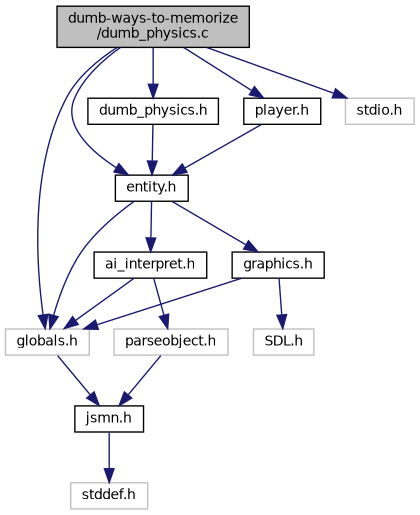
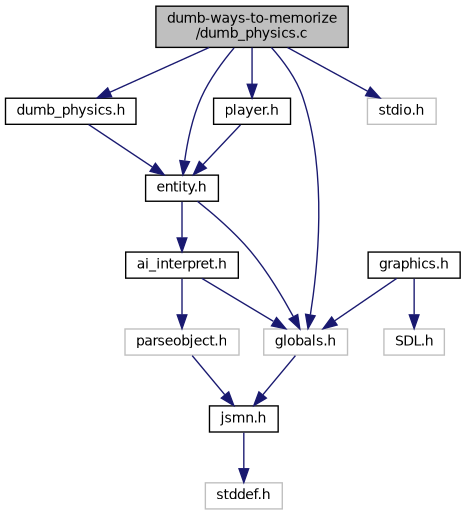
(209, 223) -> none
